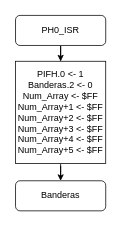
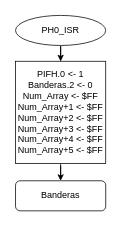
(60, 30) -> (60, 30)
